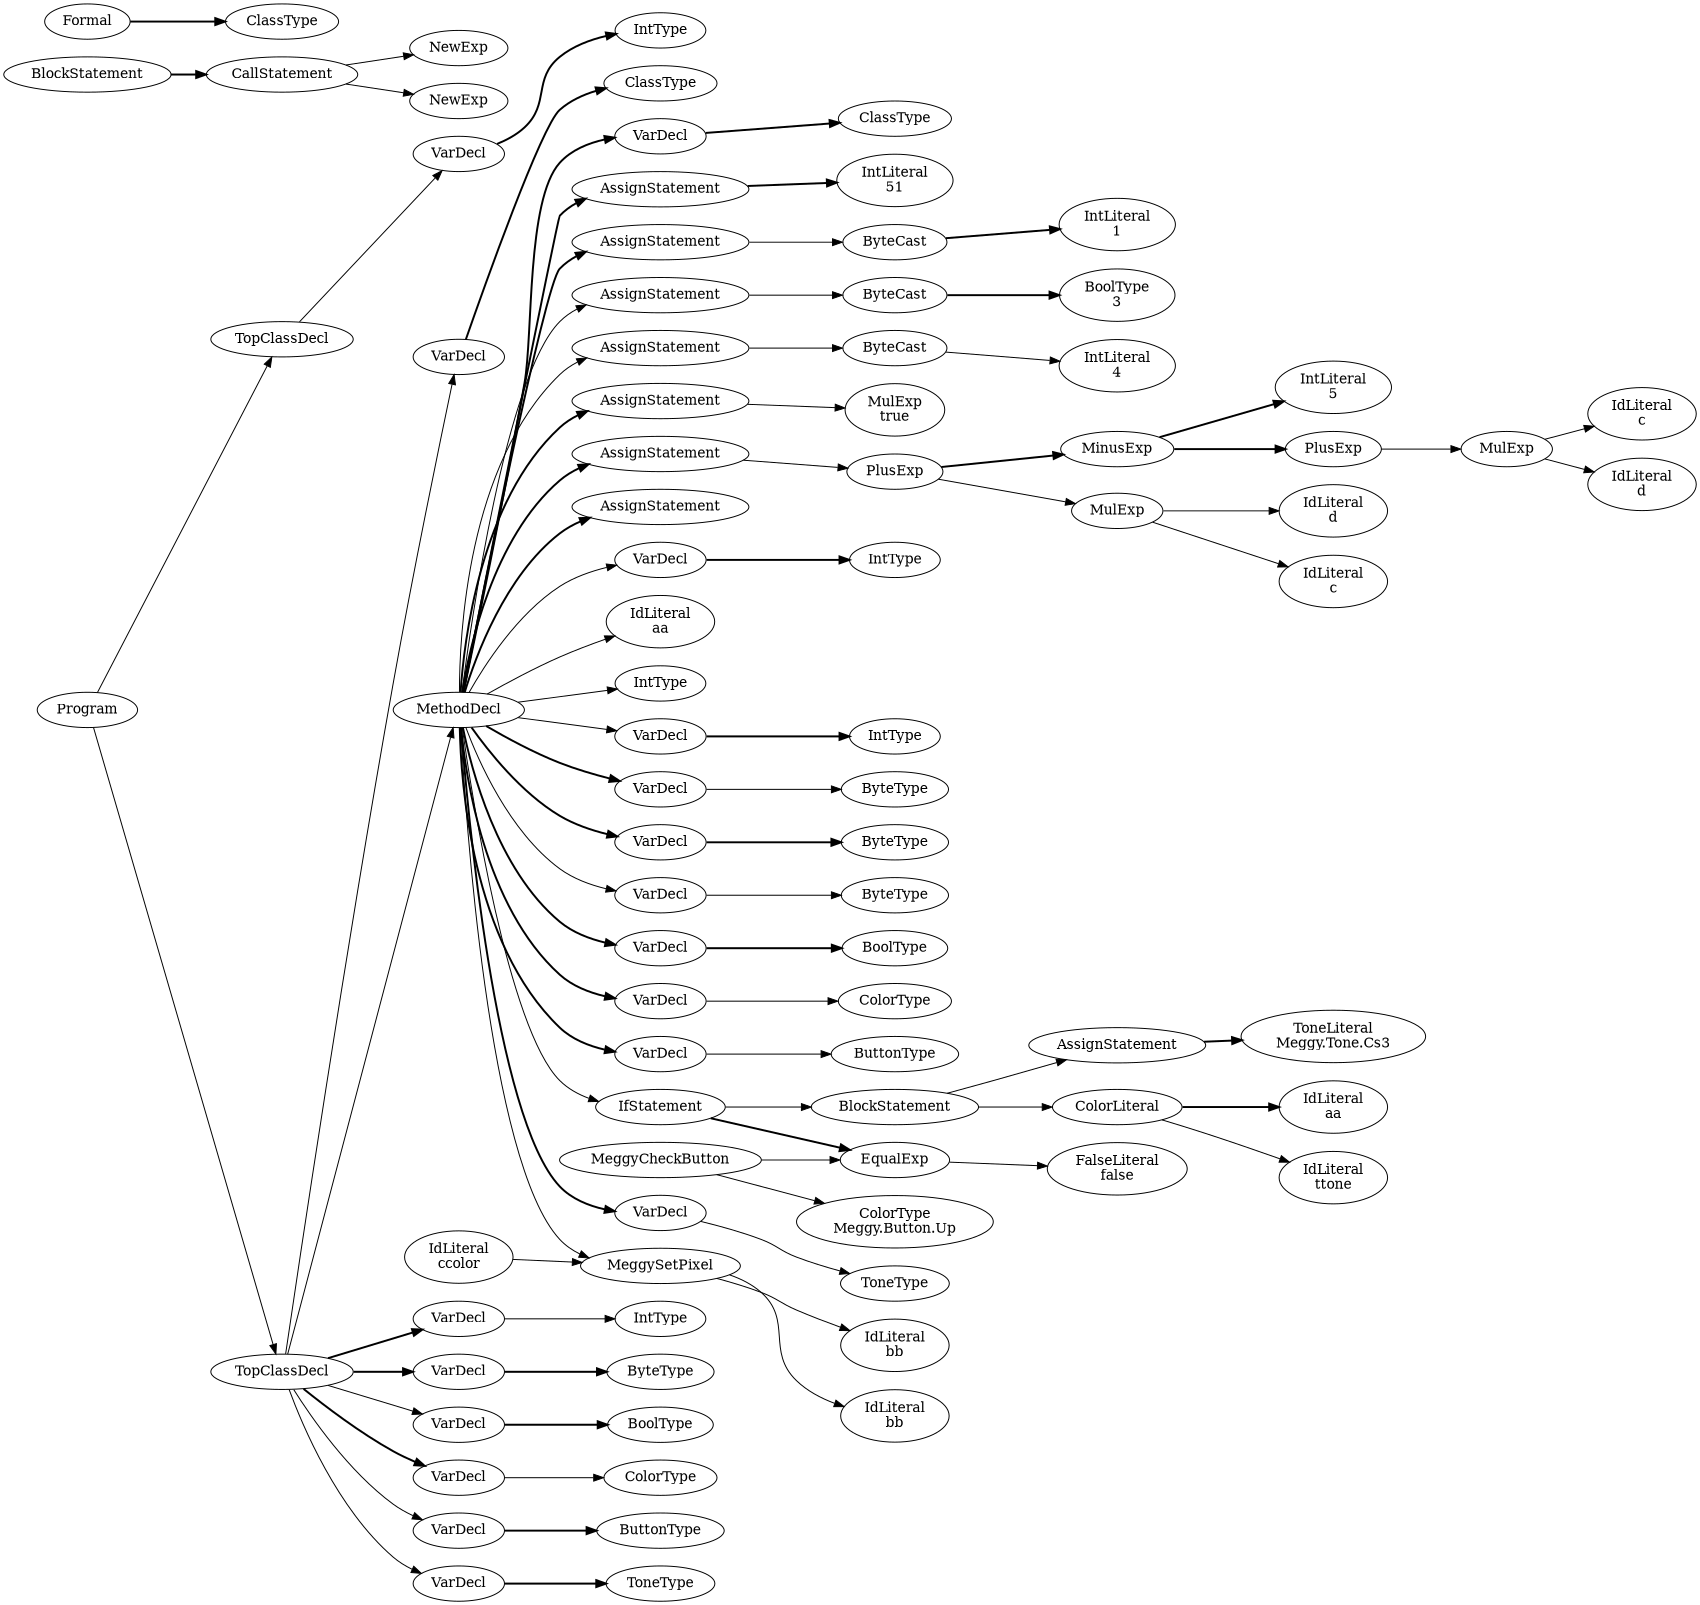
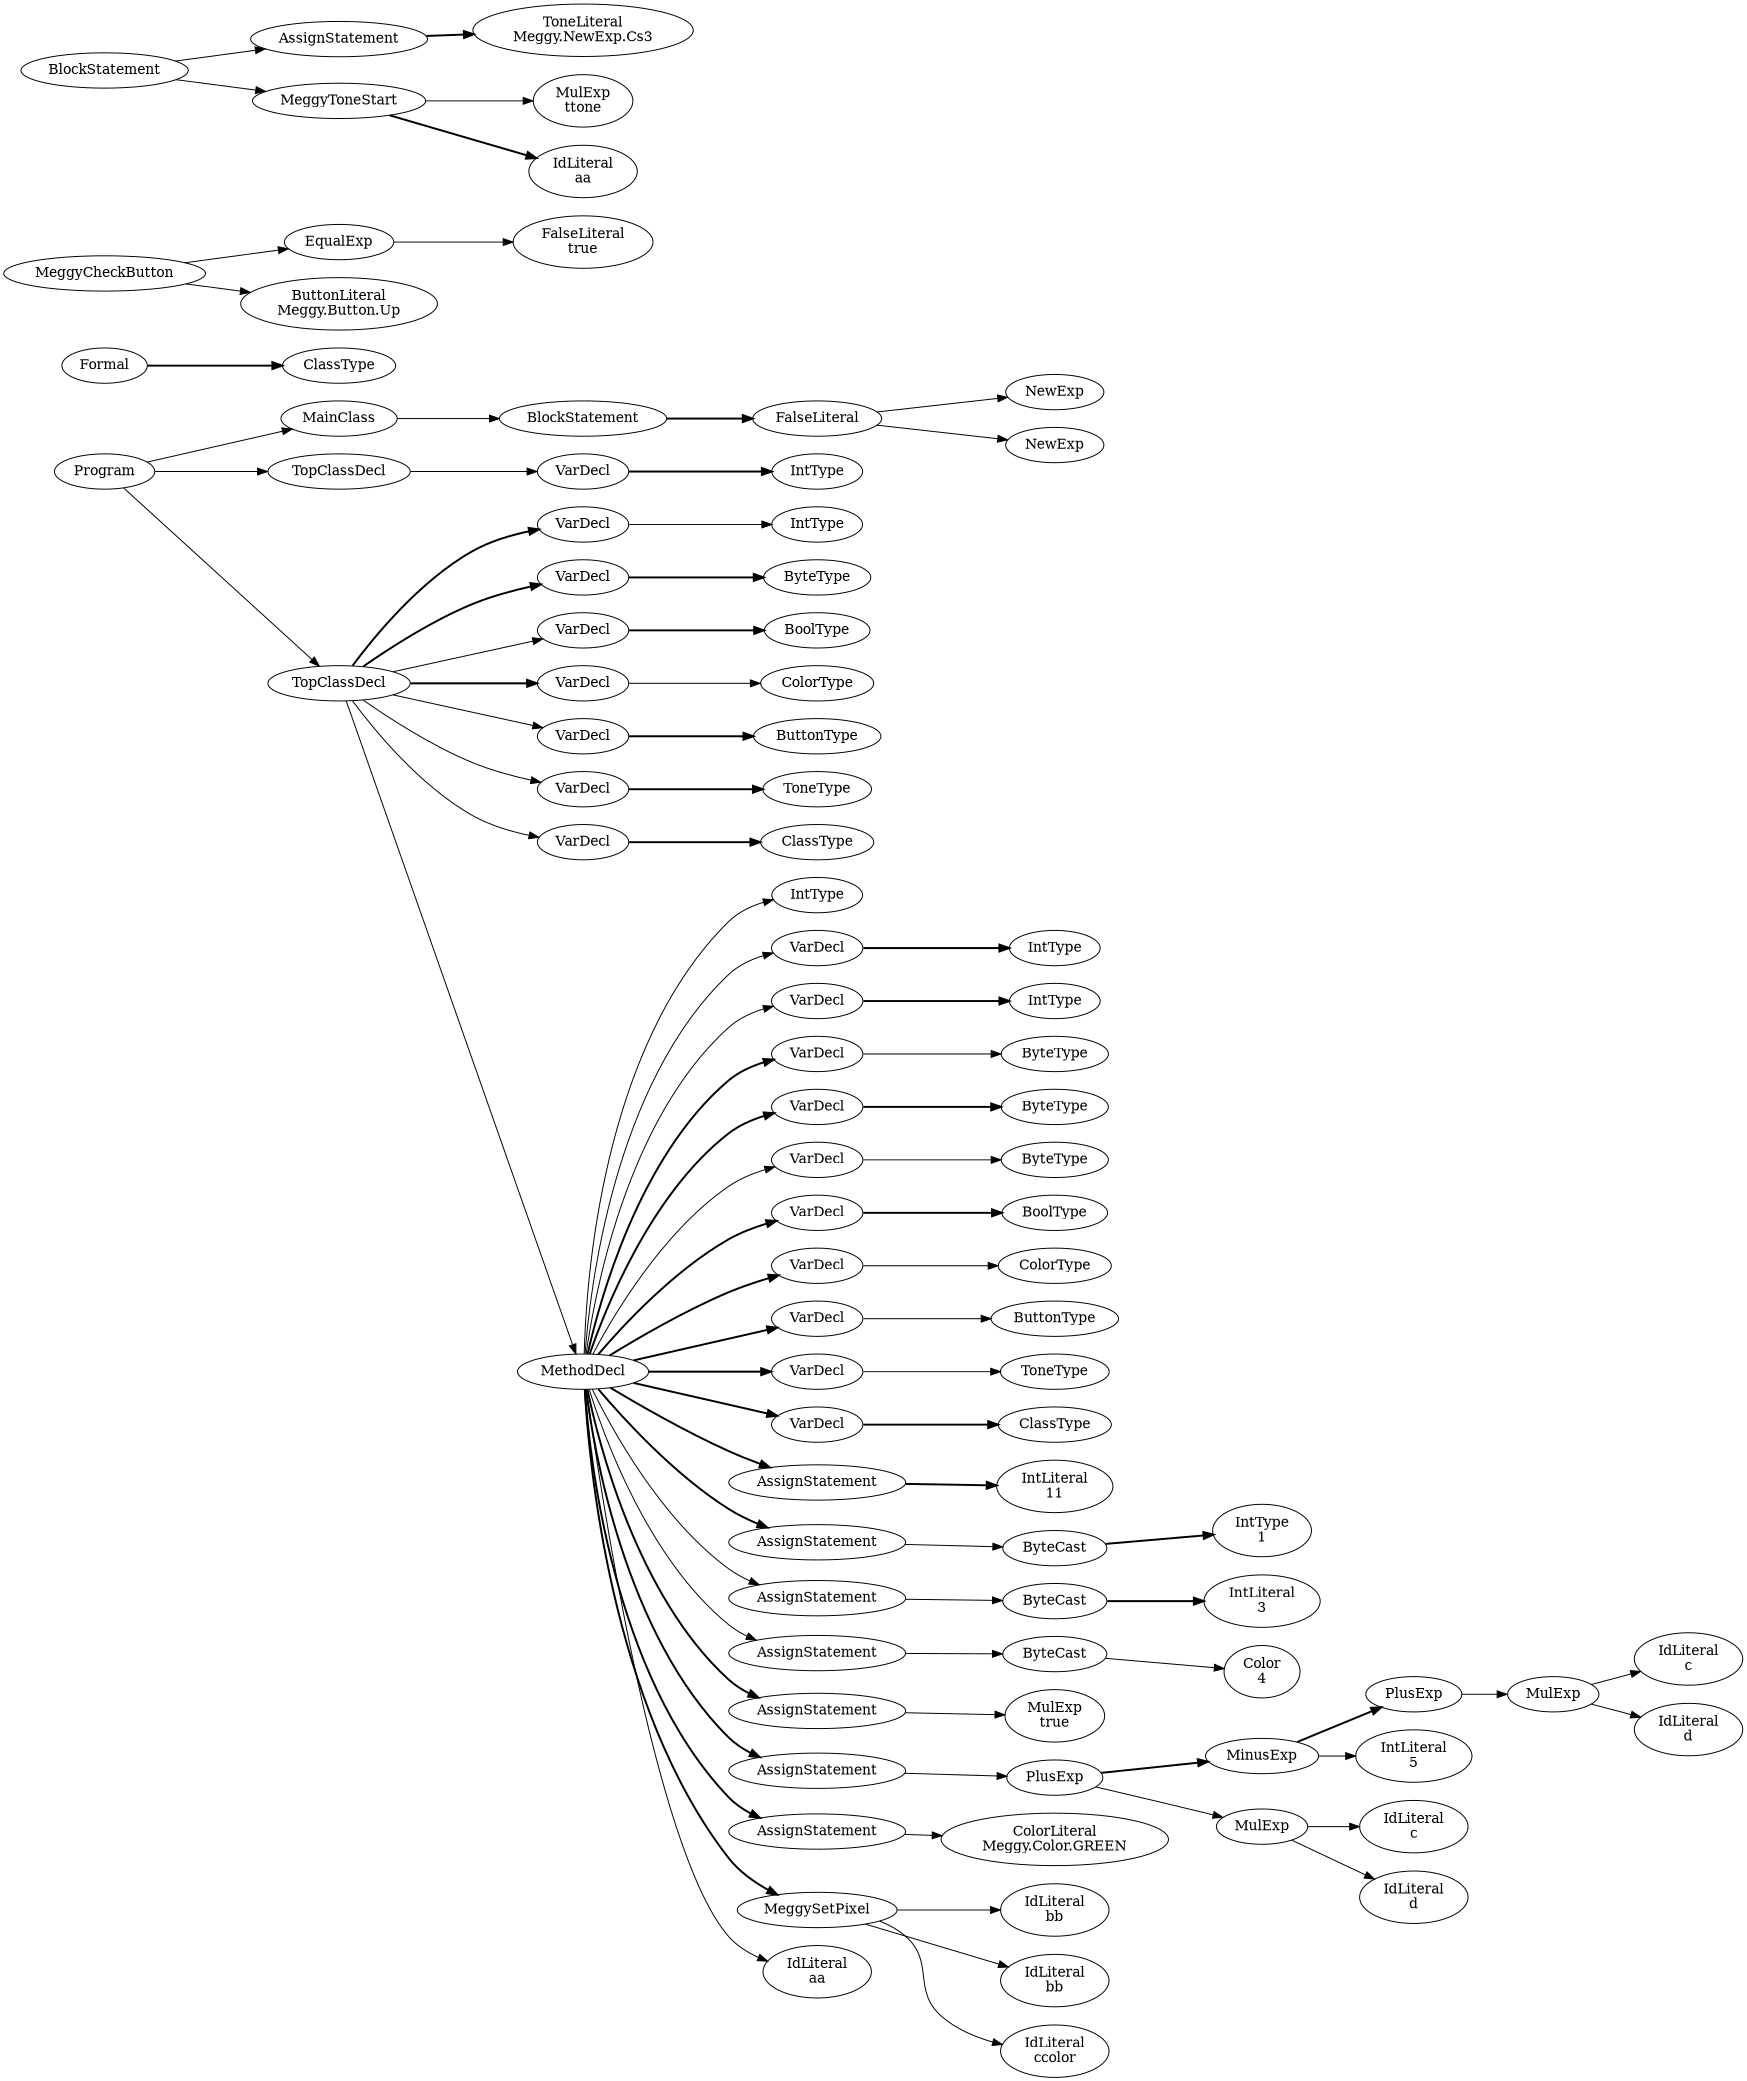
(282, 75) -> (817, 419)
(895, 180) -> (1055, 1486)
(1117, 225) -> (1262, 1530)
(1117, 295) -> (1262, 1601)
(1117, 366) -> (1262, 1672)
none -> (339, 419)
(1217, 421) -> (1332, 1756)
(488, 1002) -> (654, 1723)
(1333, 1036) -> (583, 30)
(660, 1107) -> none
(1117, 1107) -> (339, 101)
(1117, 1169) -> (583, 242)
(1333, 1178) -> (583, 101)
(895, 1222) -> (339, 304)
(543, 1261) -> (926, 1990)
none -> (1055, 1839)
